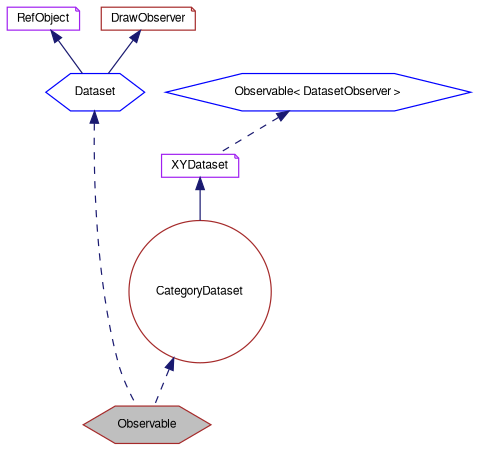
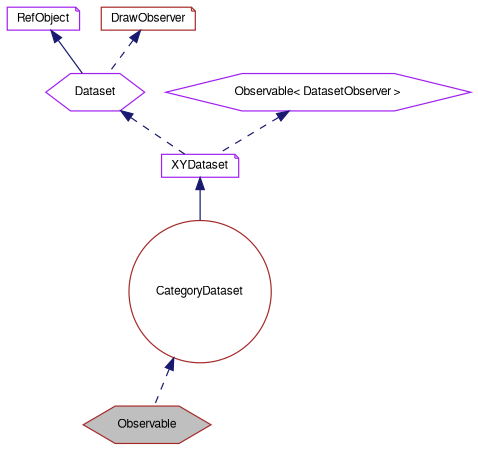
(121, 57) -> (121, 57)
(95, 92) -> (95, 92)
(318, 92) -> (318, 92)
(101, 267) -> (158, 136)
